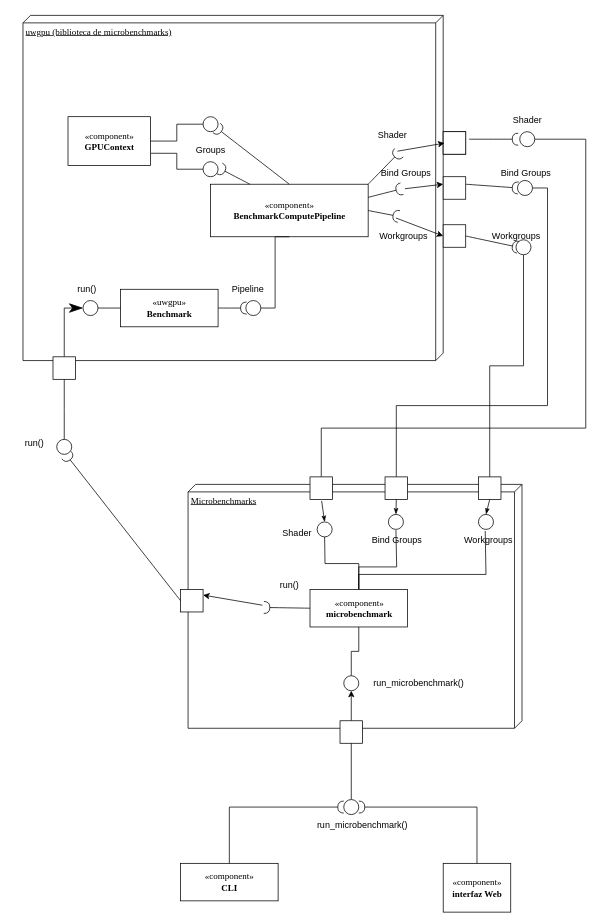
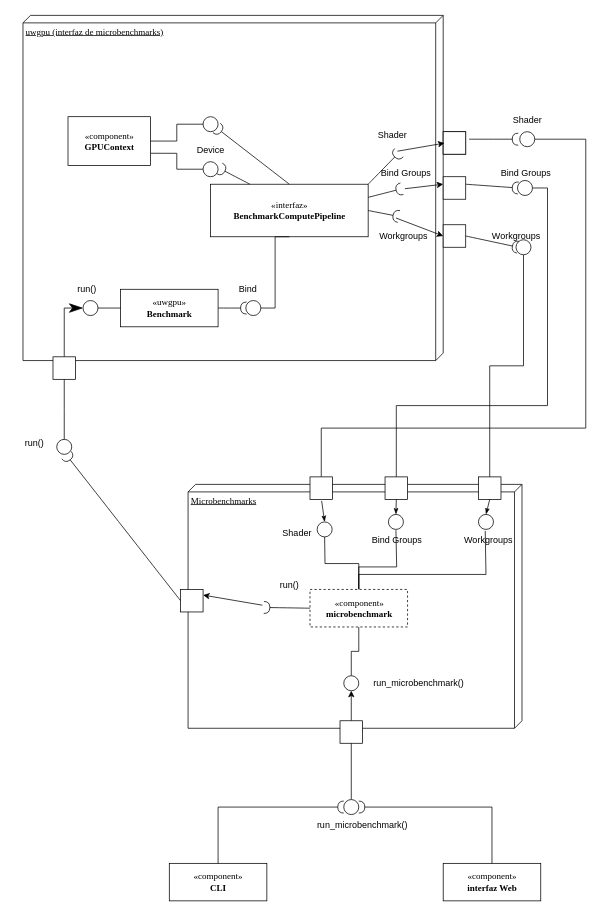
(111, 32) -> (108, 32)
(211, 150) -> (211, 150)
(290, 210) -> (290, 210)
(248, 289) -> (248, 289)
(359, 608) -> (359, 608)
(229, 882) -> (218, 882)
(477, 887) -> (492, 882)
